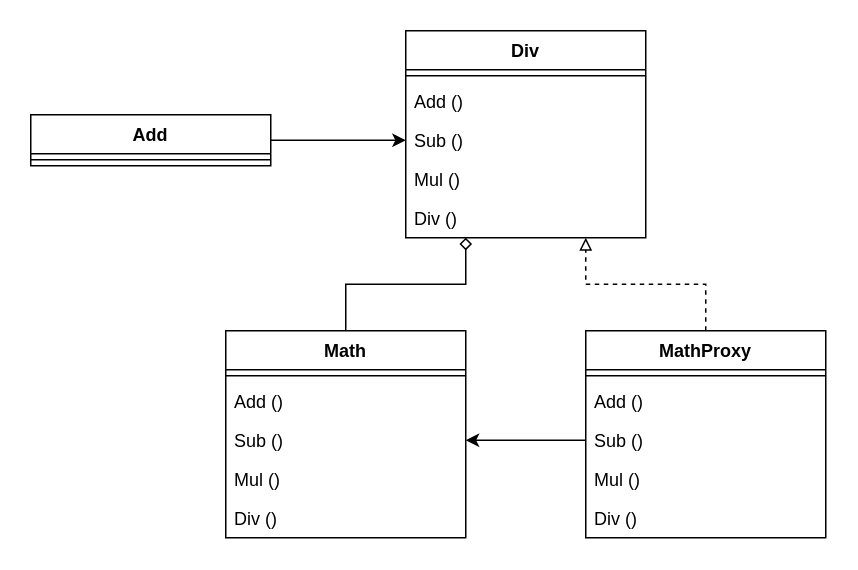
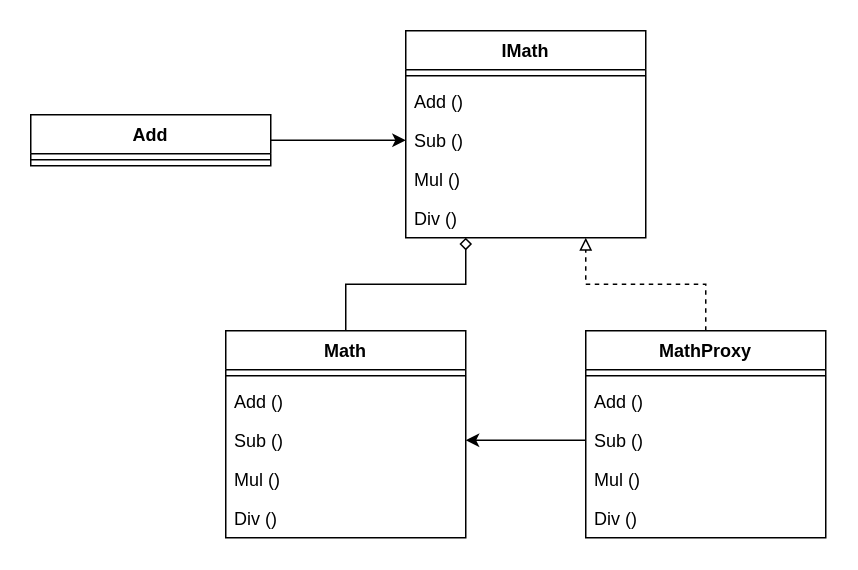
(526, 52) -> (526, 52)
